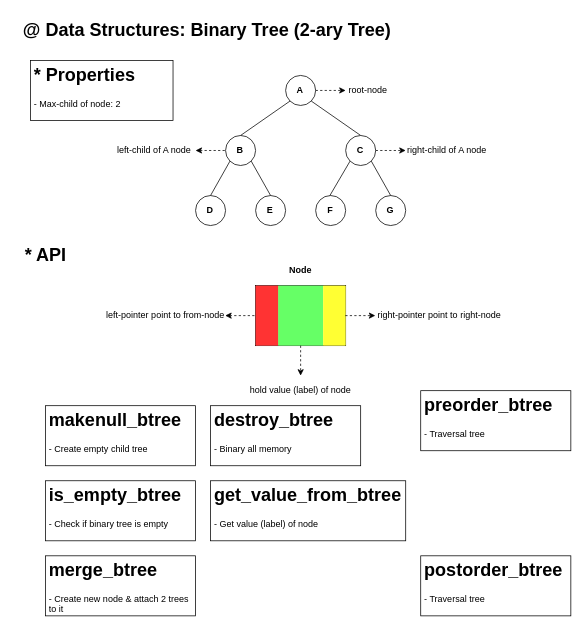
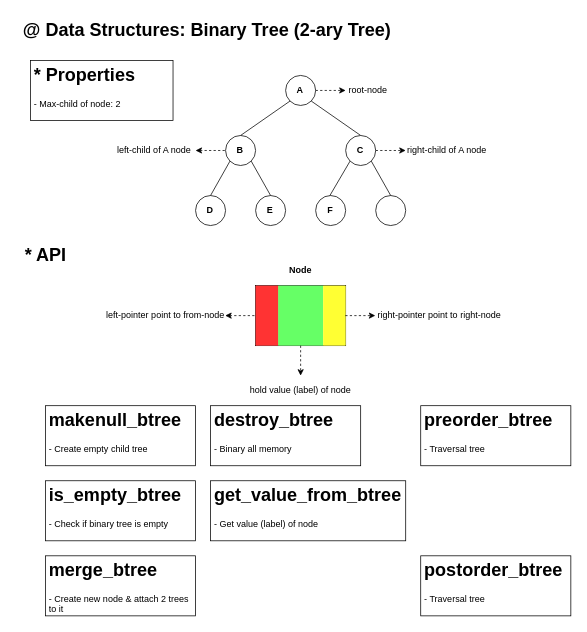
(390, 210) -> none
(495, 420) -> (495, 435)
